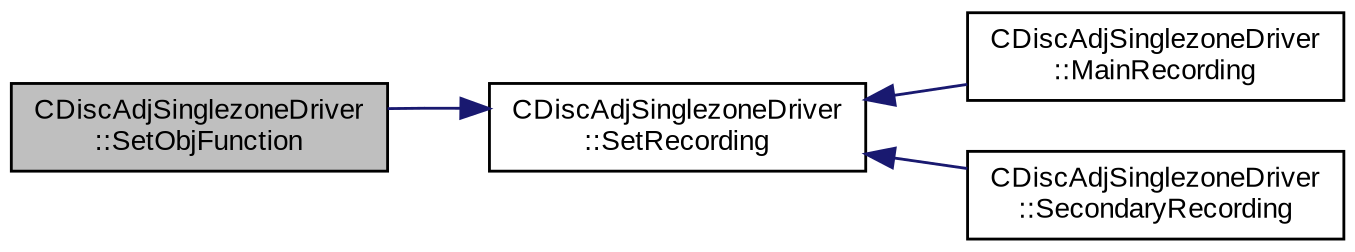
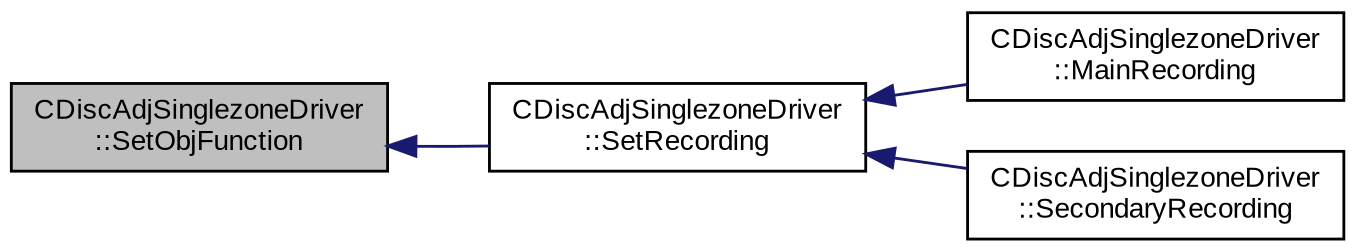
(424, 108) -> (453, 146)
